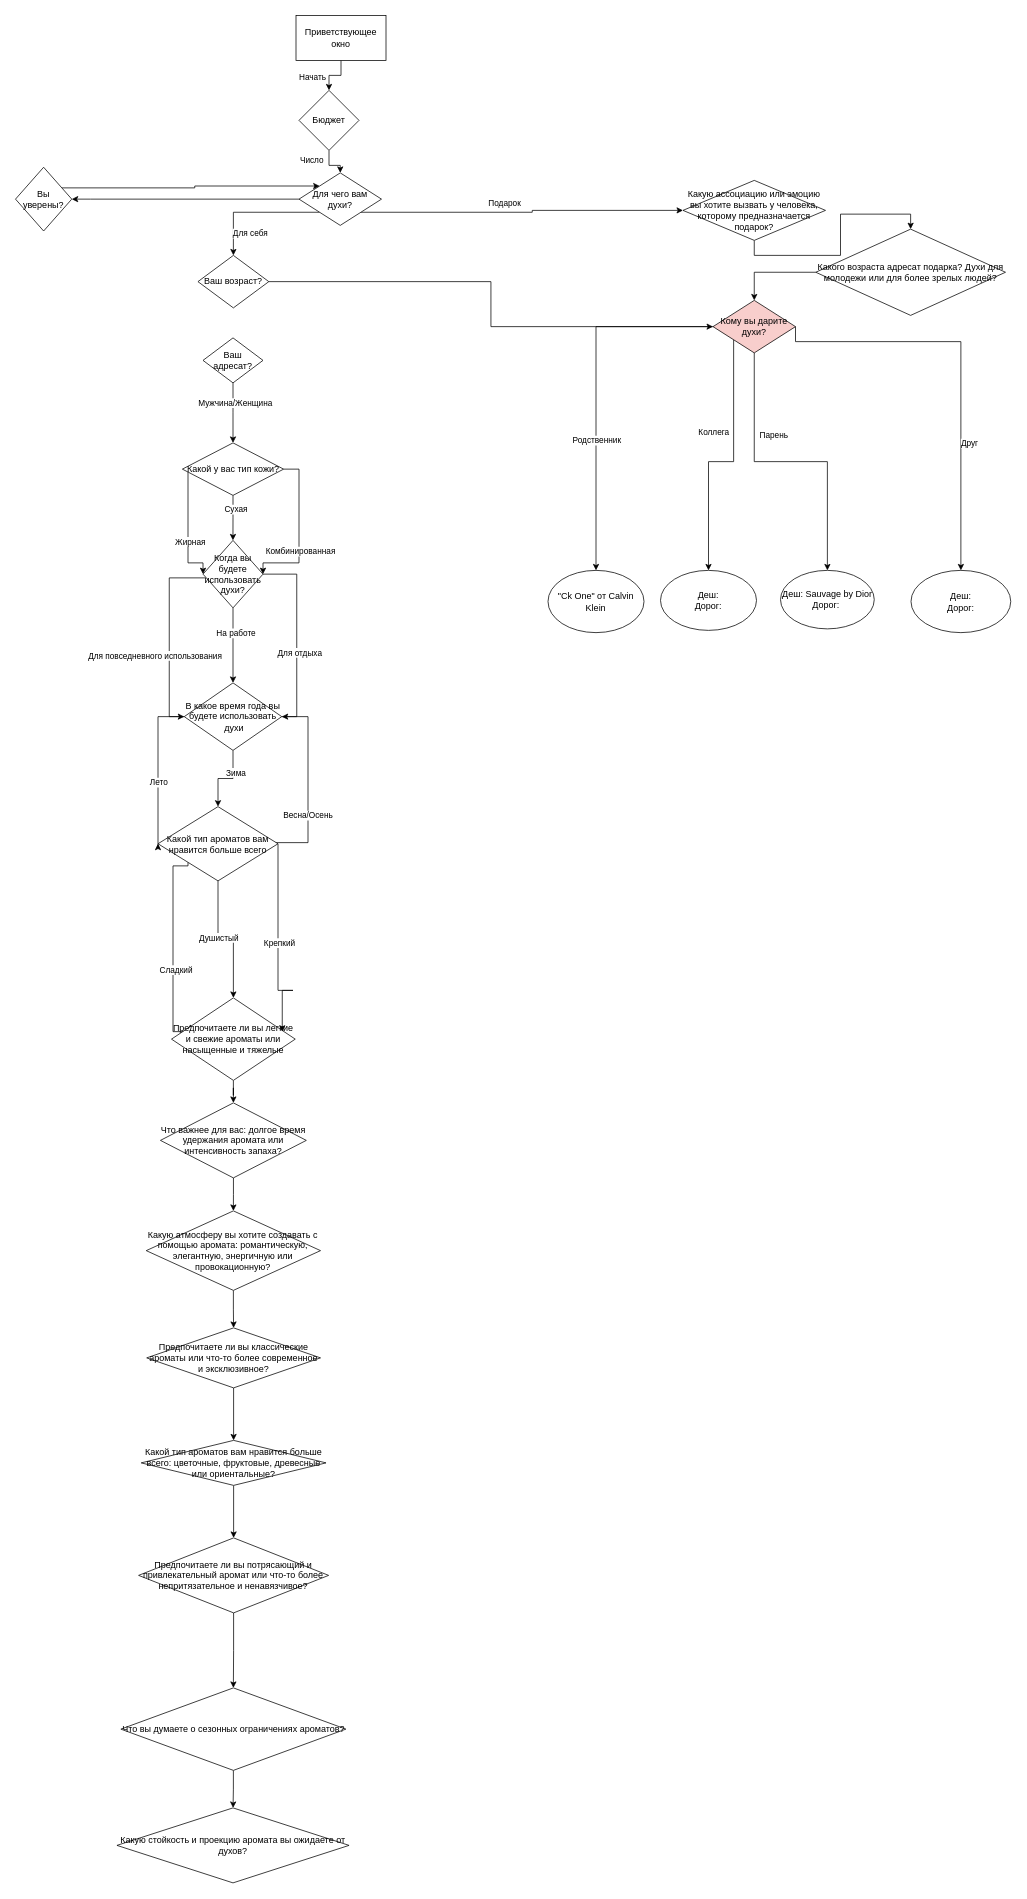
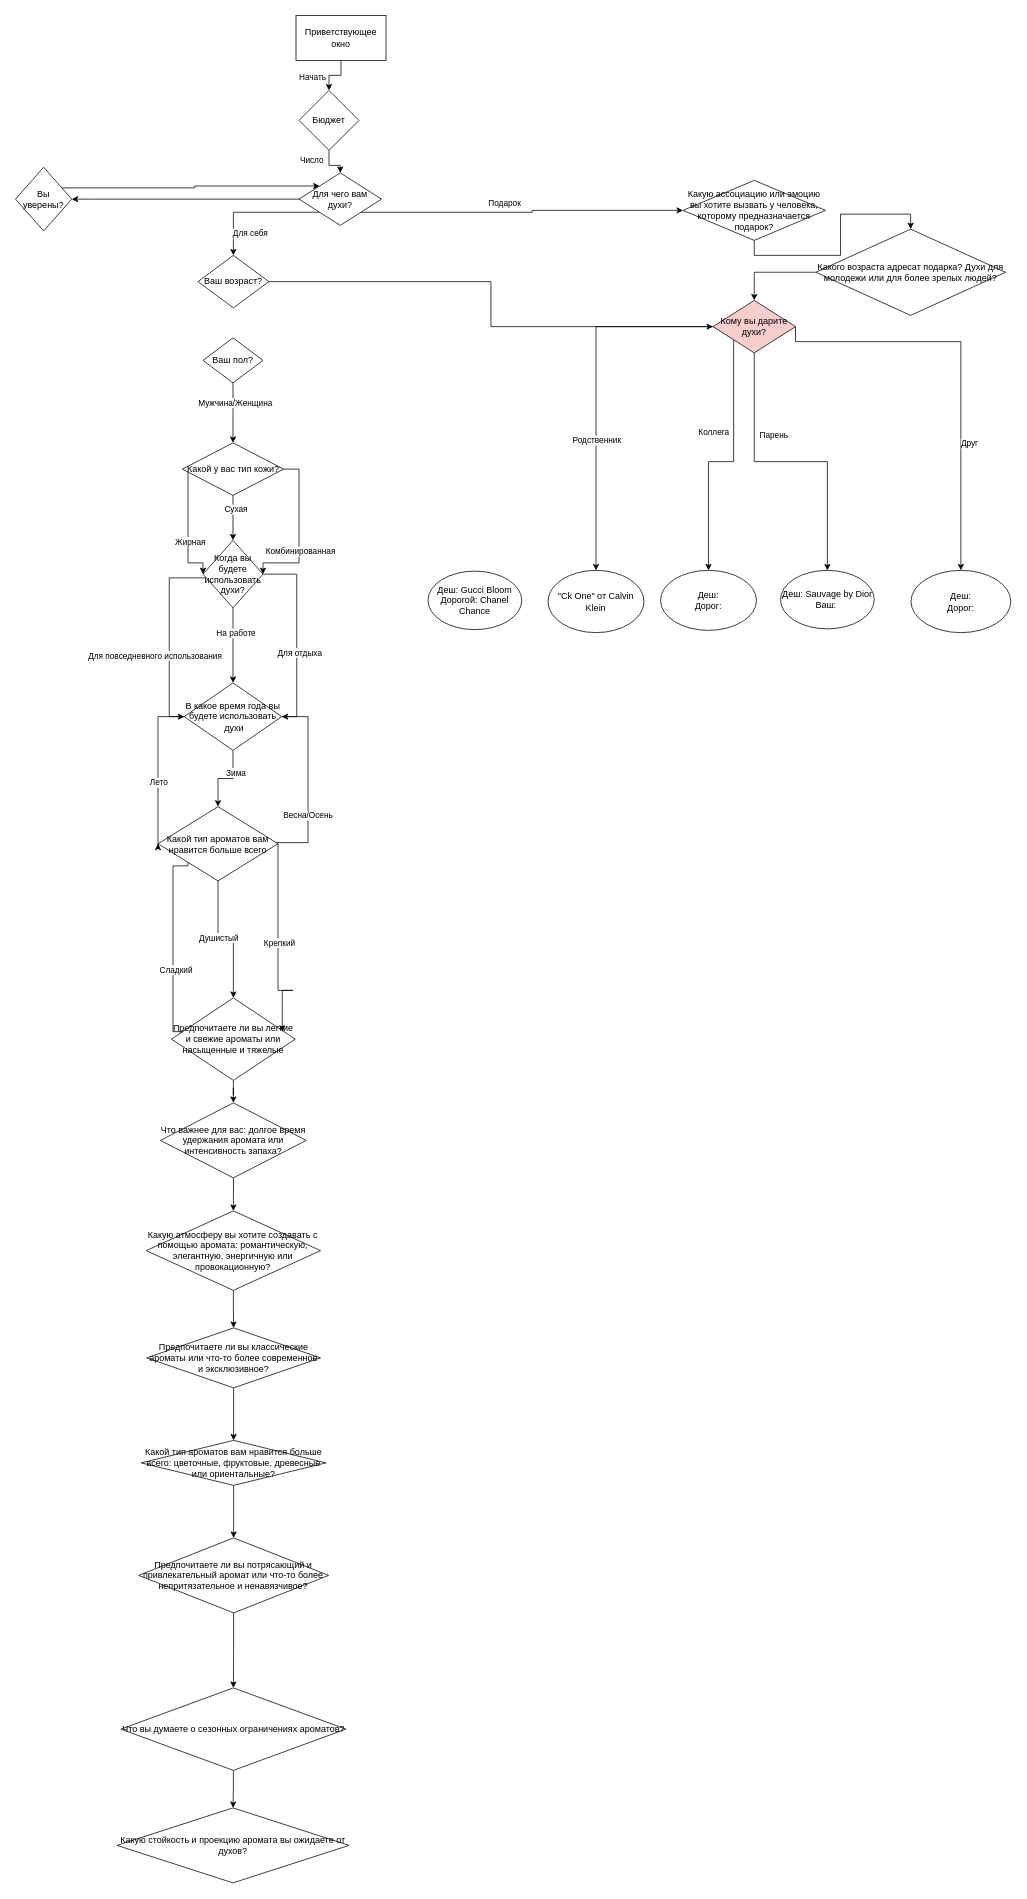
(233, 360) -> (233, 360)
none -> (475, 600)
(827, 600) -> (827, 600)
